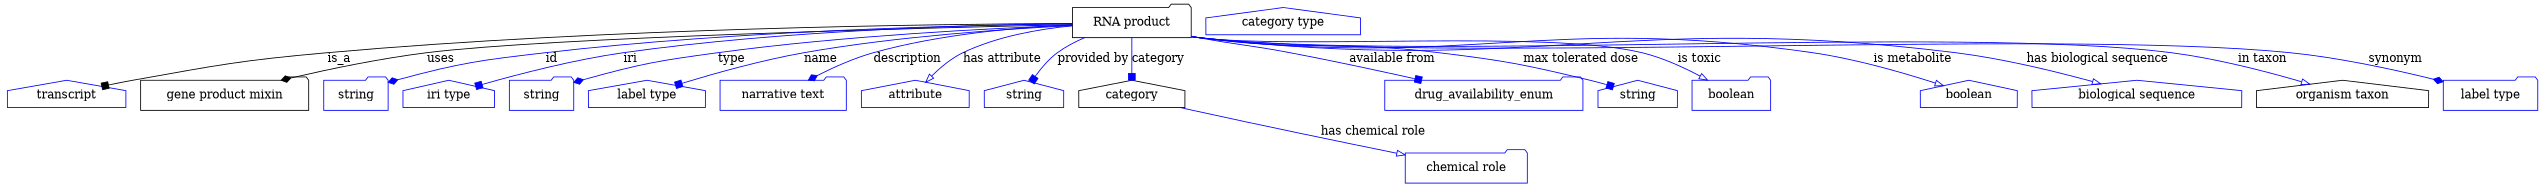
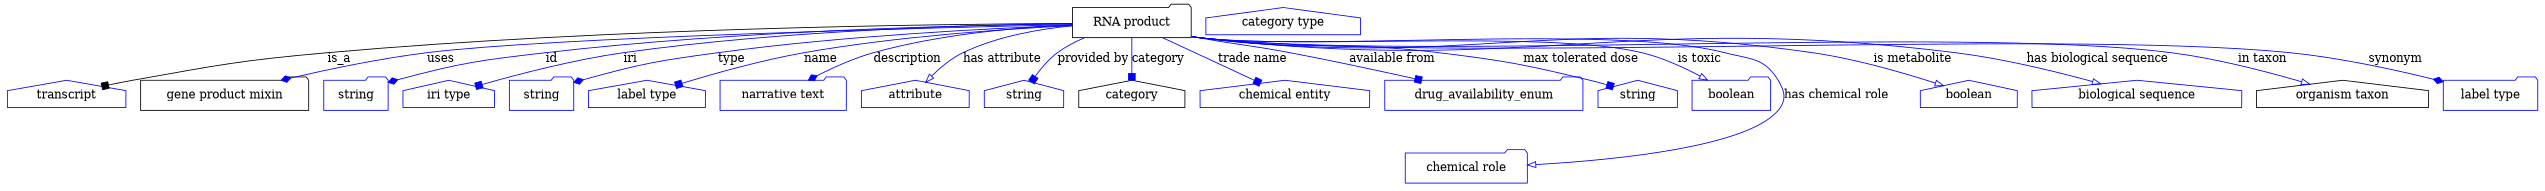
(641, 38) -> (641, 38)
none -> (1285, 95)
(1288, 131) -> (1719, 52)
